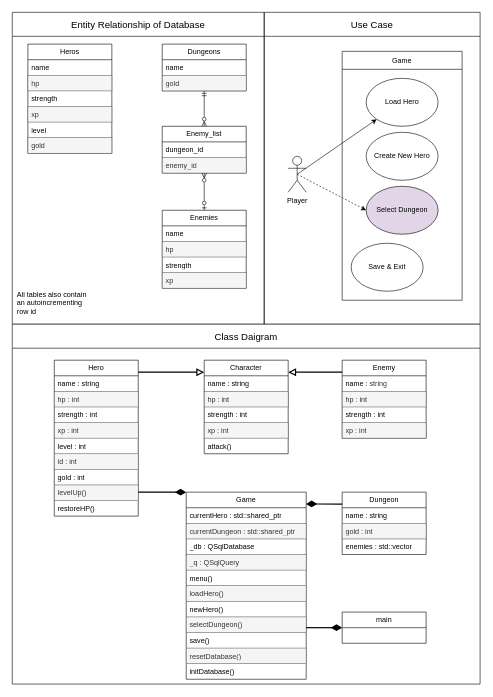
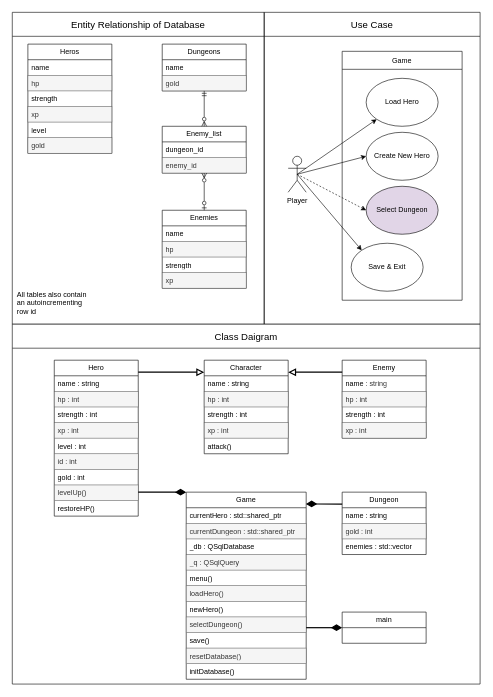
none -> (334, 165)
none -> (330, 213)
